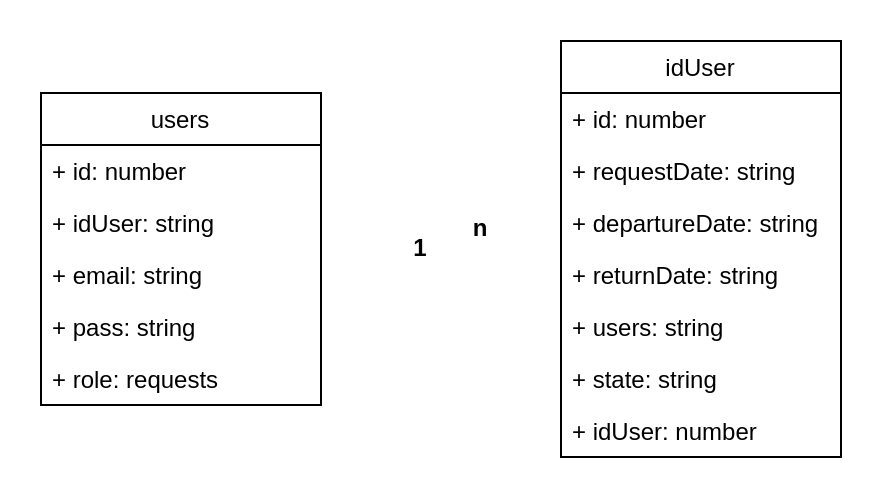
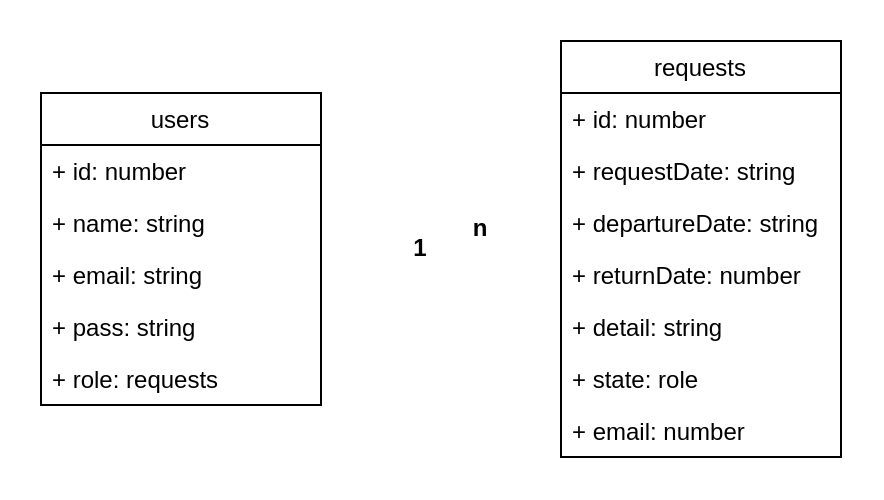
(700, 68) -> (700, 68)
(144, 224) -> (134, 224)
(694, 276) -> (697, 276)
(660, 328) -> (661, 328)
(660, 380) -> (647, 380)
(667, 432) -> (657, 432)
